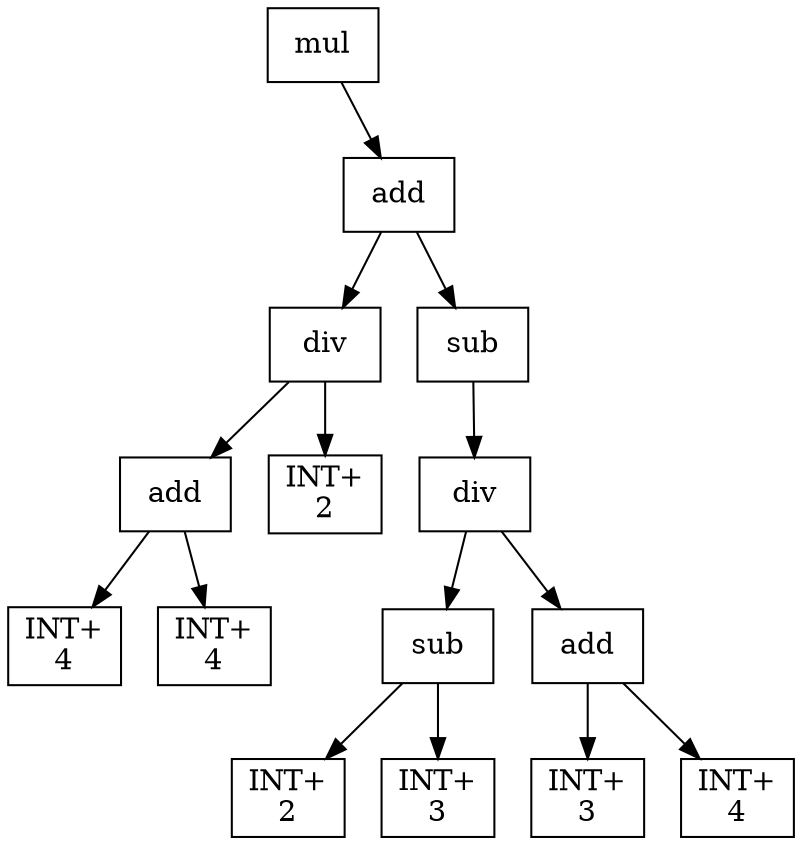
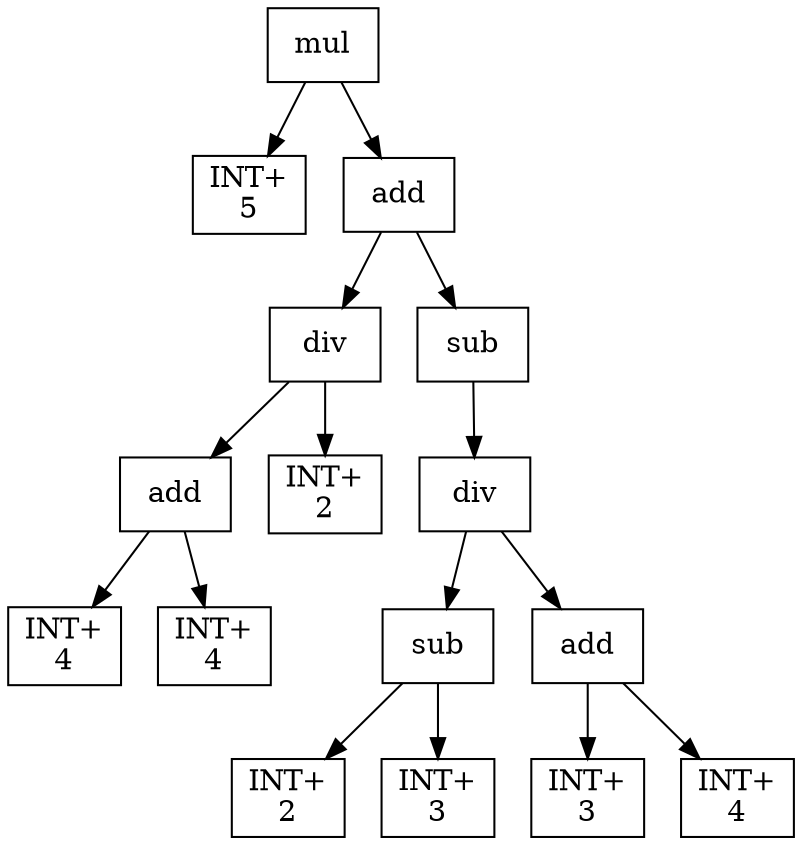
none -> (249, 195)
